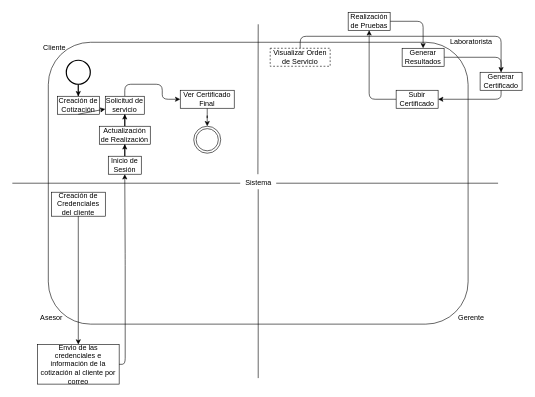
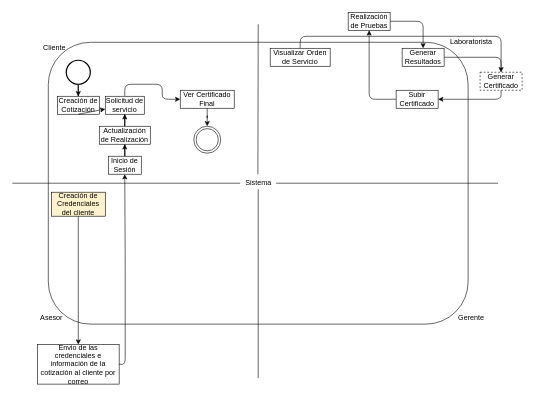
(300, 57) -> (300, 57)
(501, 81) -> (501, 81)
(78, 204) -> (78, 204)
